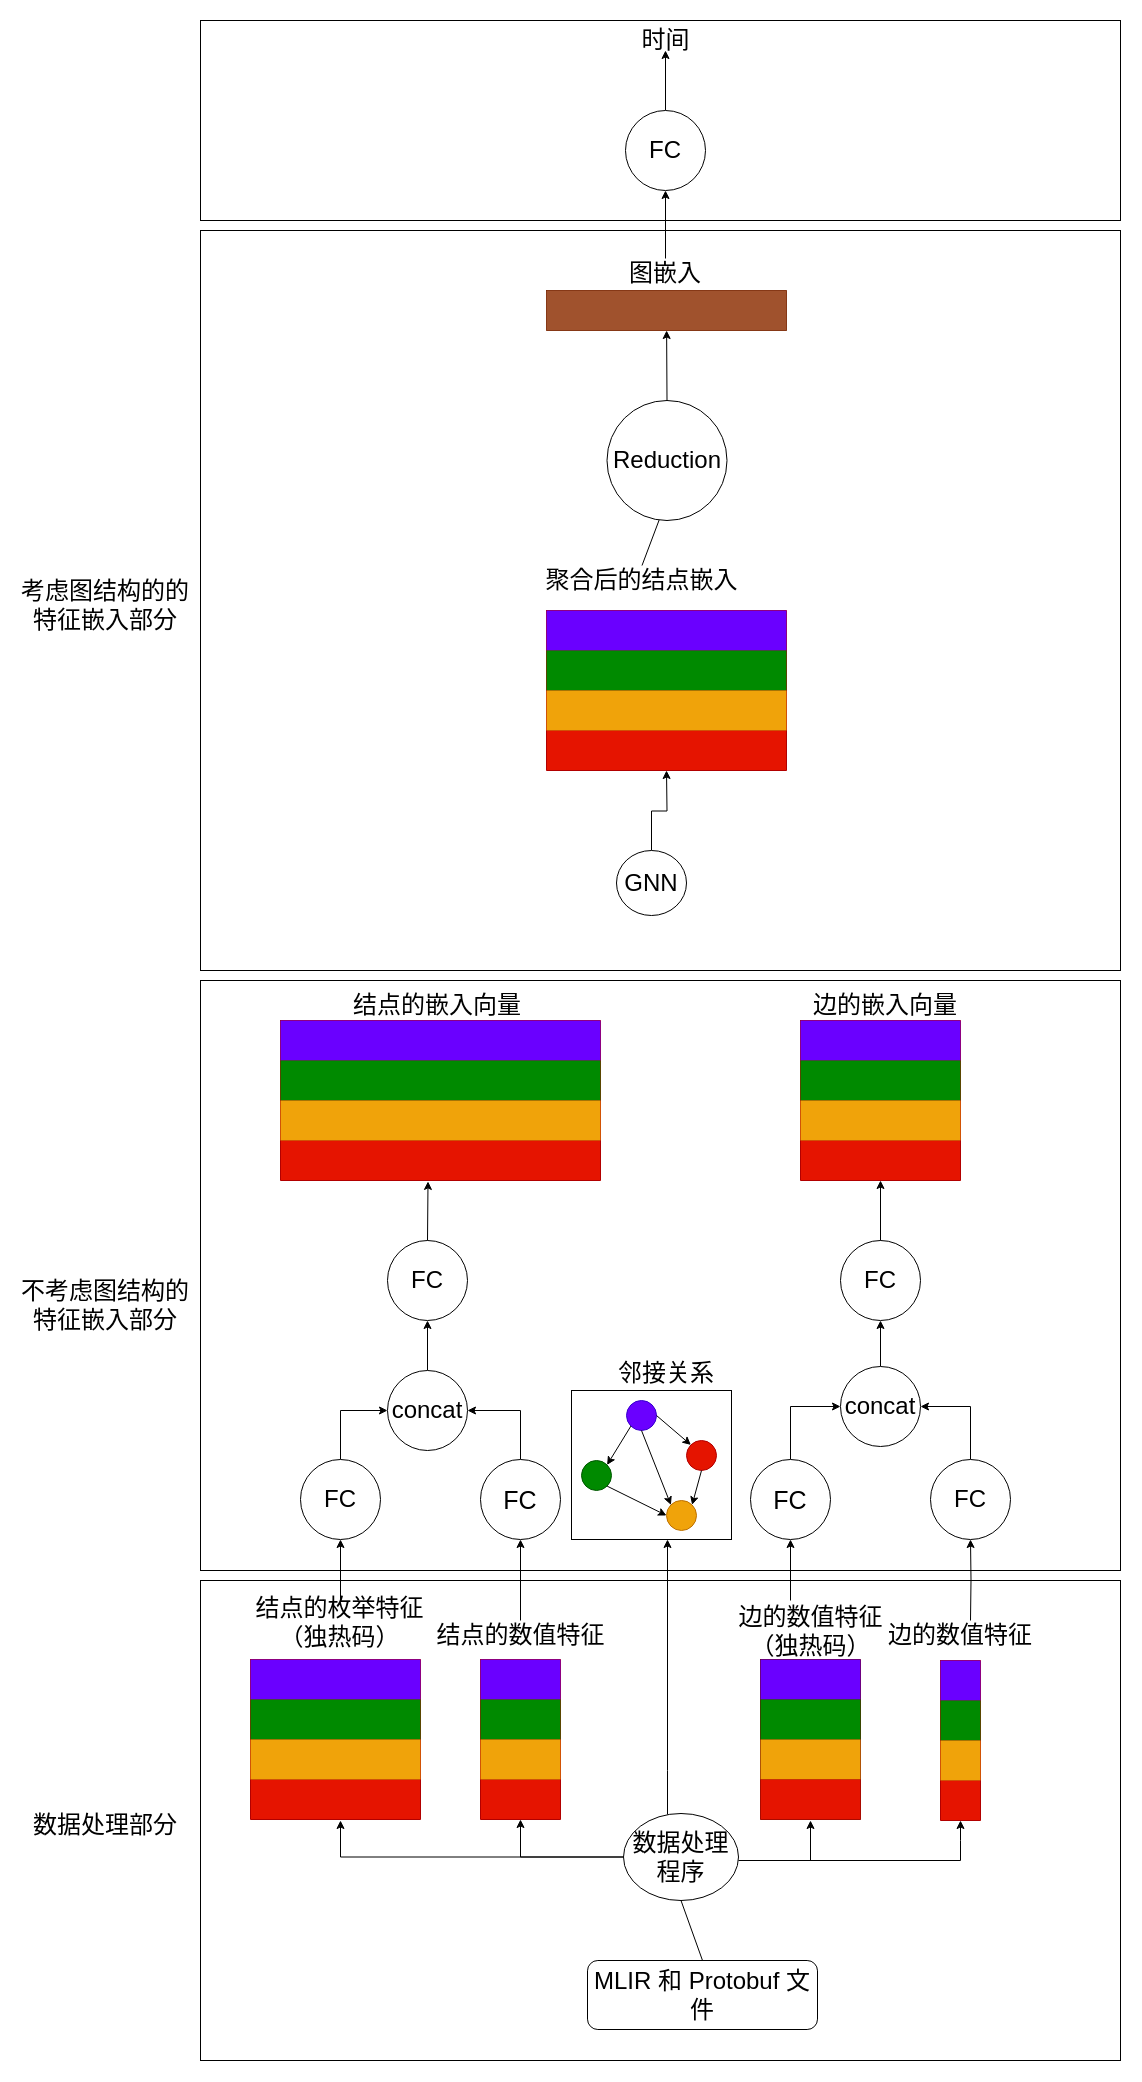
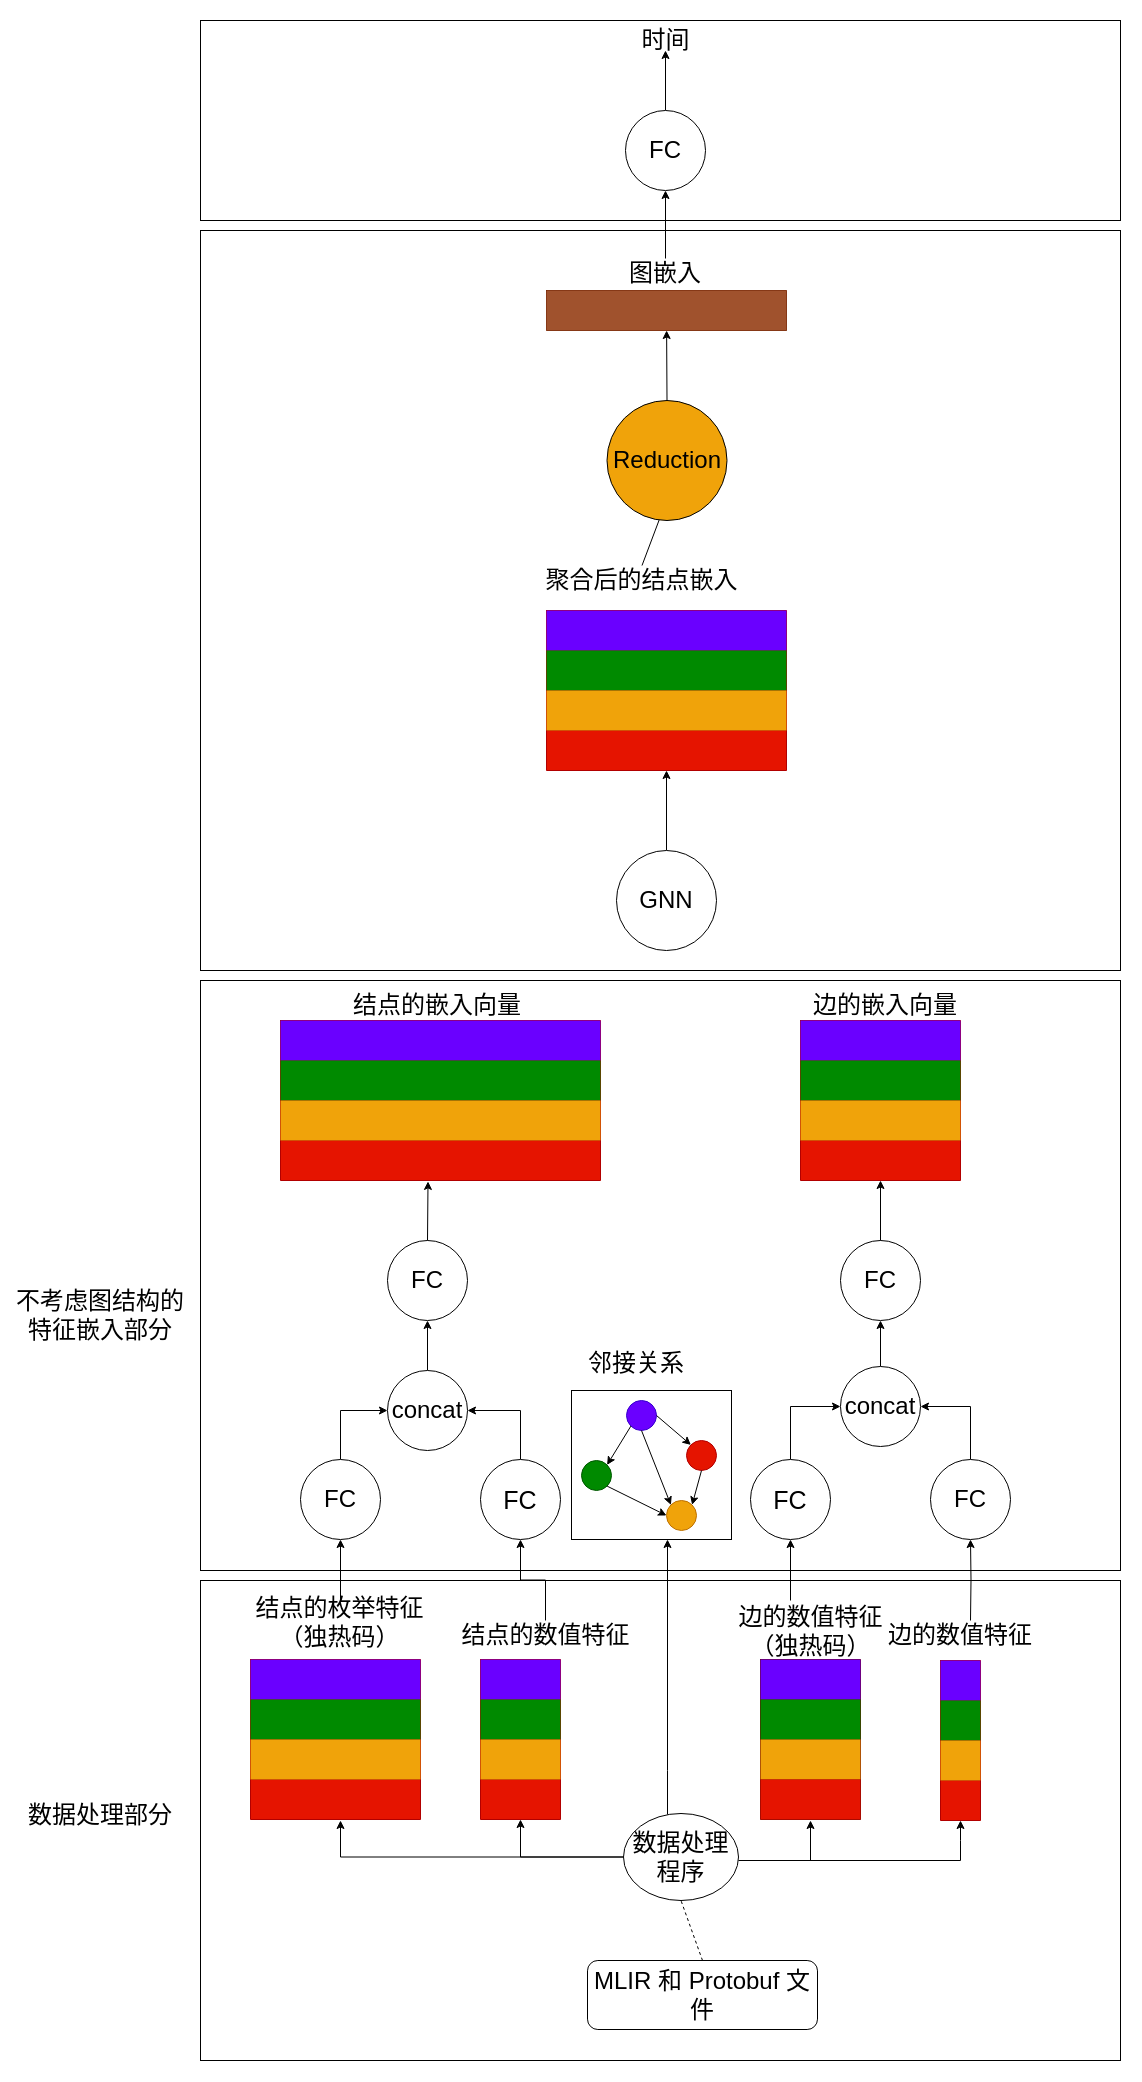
(667, 461) -> (667, 461)
(106, 606) -> none
(652, 883) -> (667, 901)
(106, 1306) -> (101, 1316)
(667, 1374) -> (637, 1364)
(521, 1636) -> (546, 1636)
(106, 1826) -> (101, 1816)
(692, 1931) -> (692, 1931)
